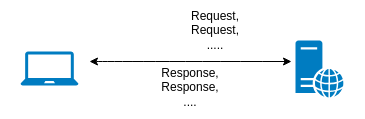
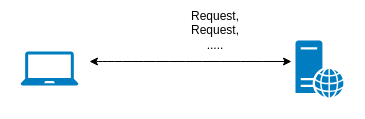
(191, 88) -> none
